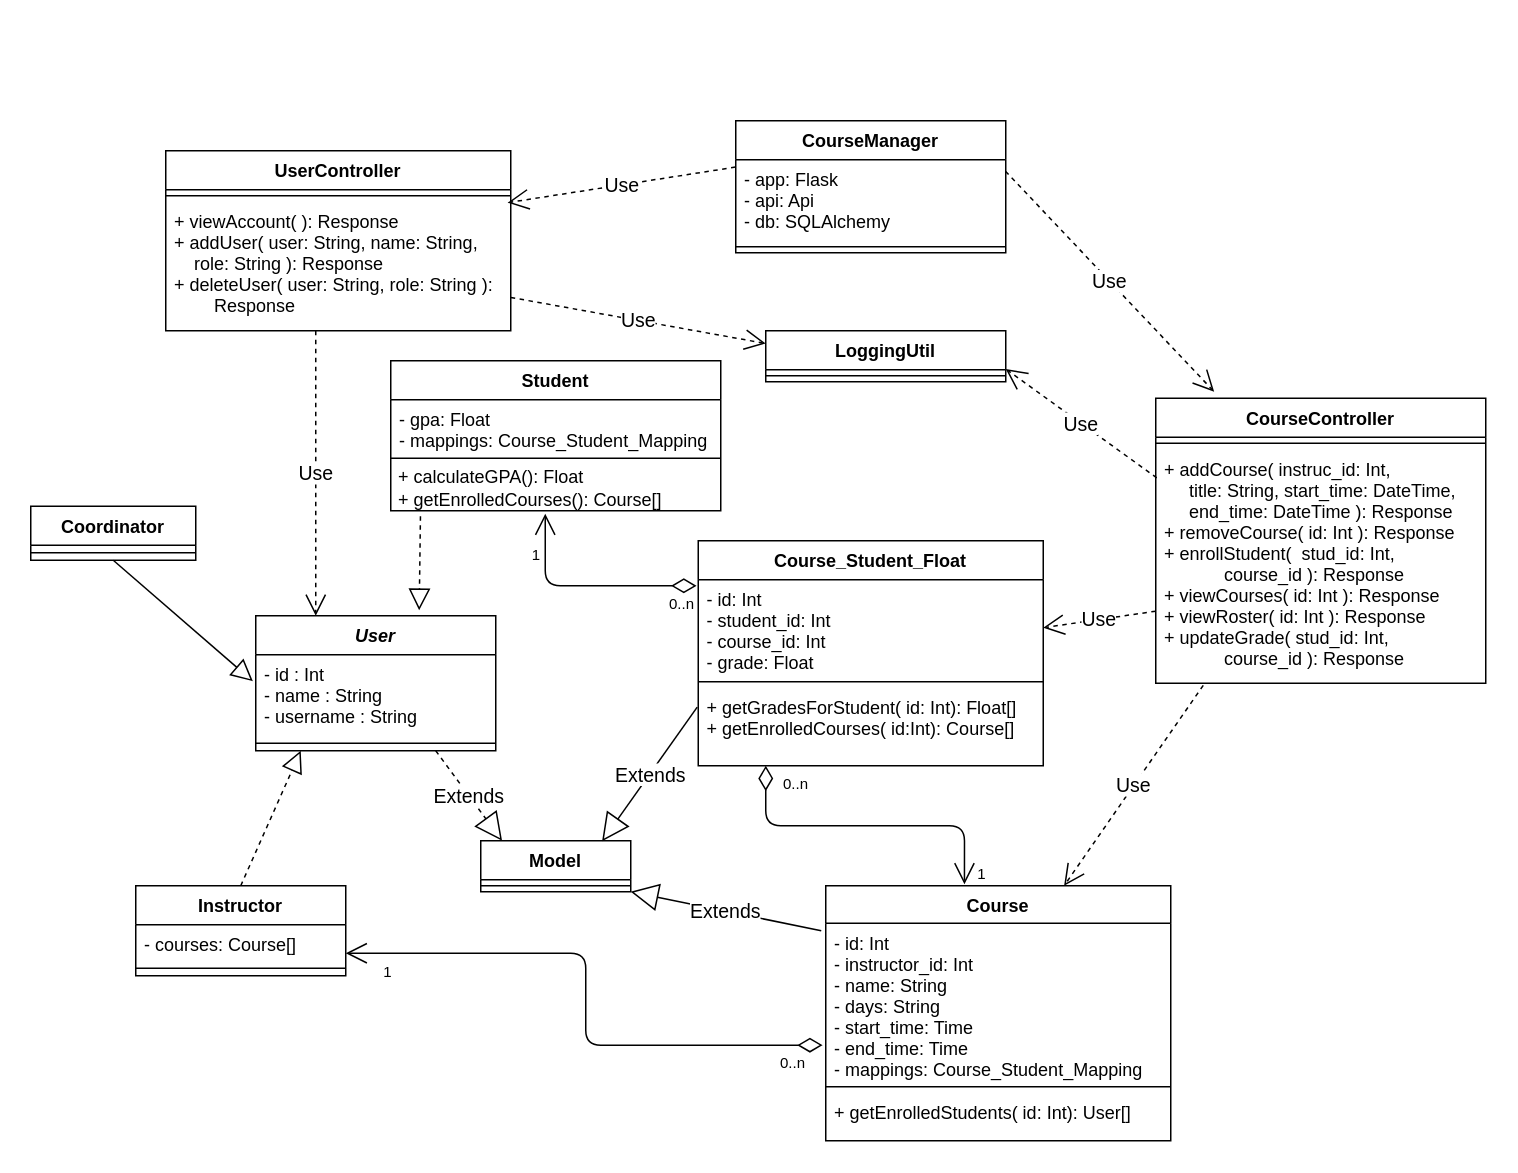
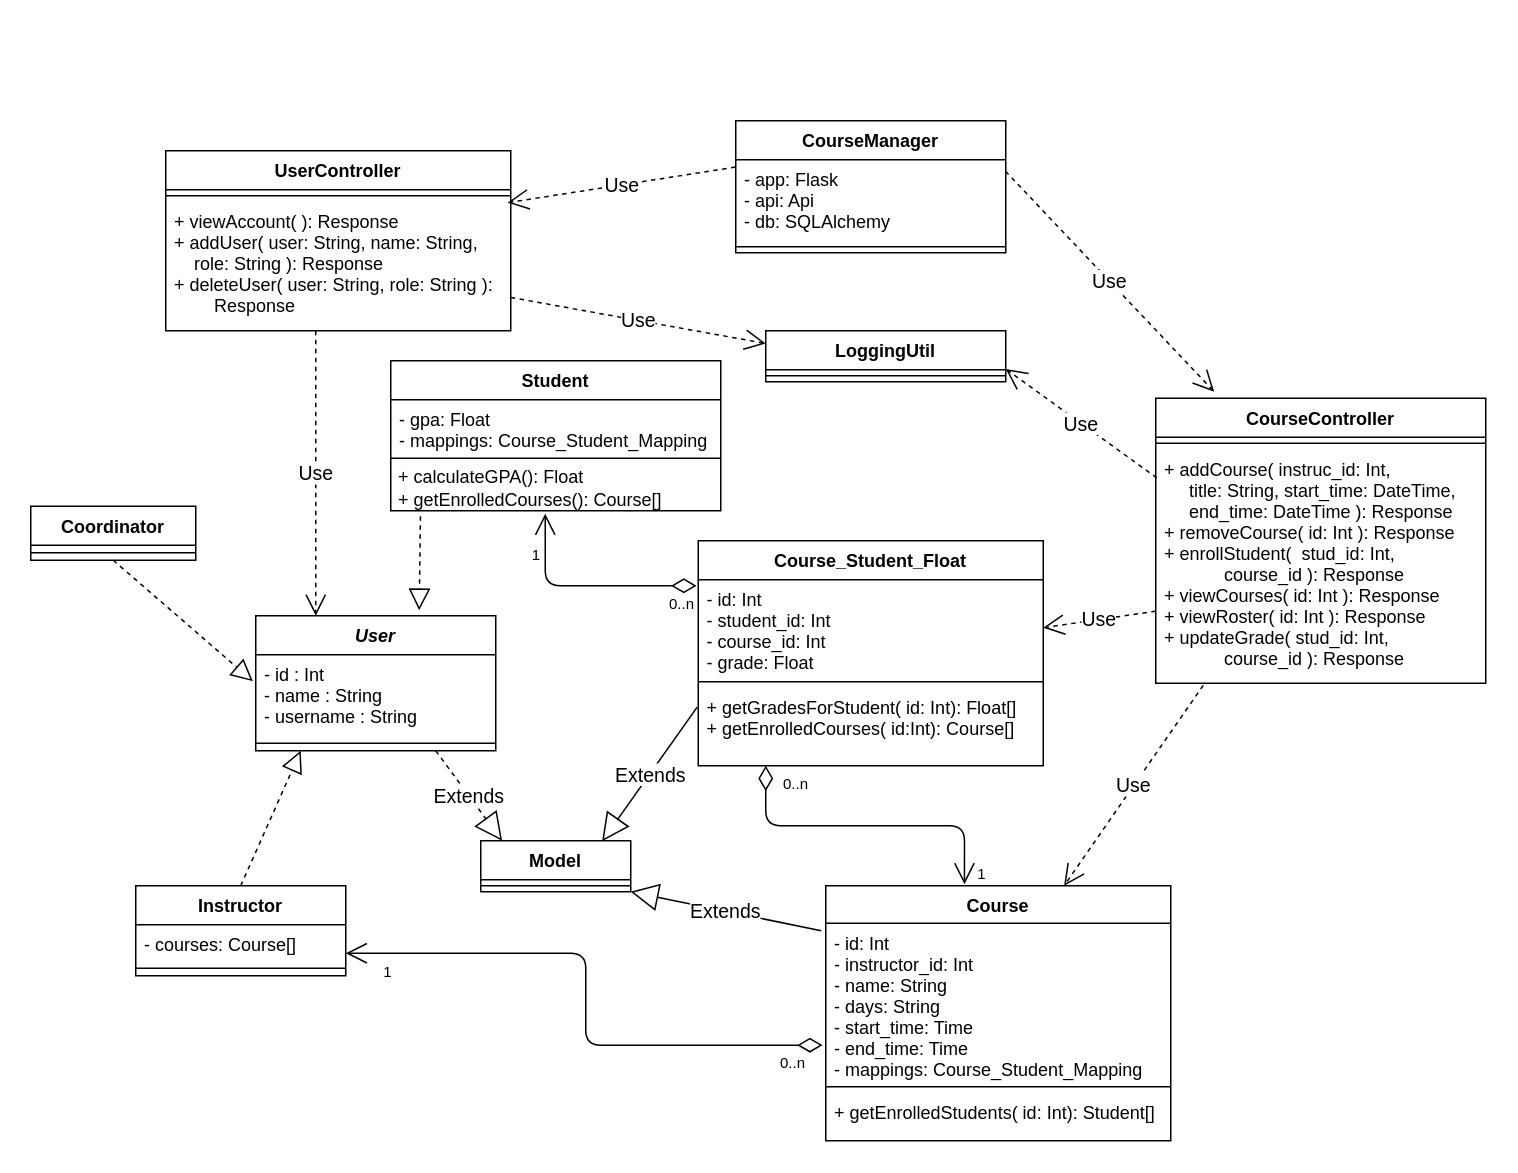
(176, 615) -> (176, 615)
(1010, 1113) -> (1025, 1113)
